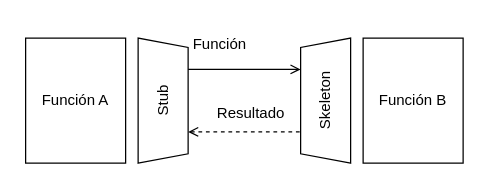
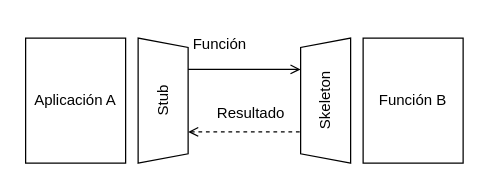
(76, 101) -> (76, 101)
